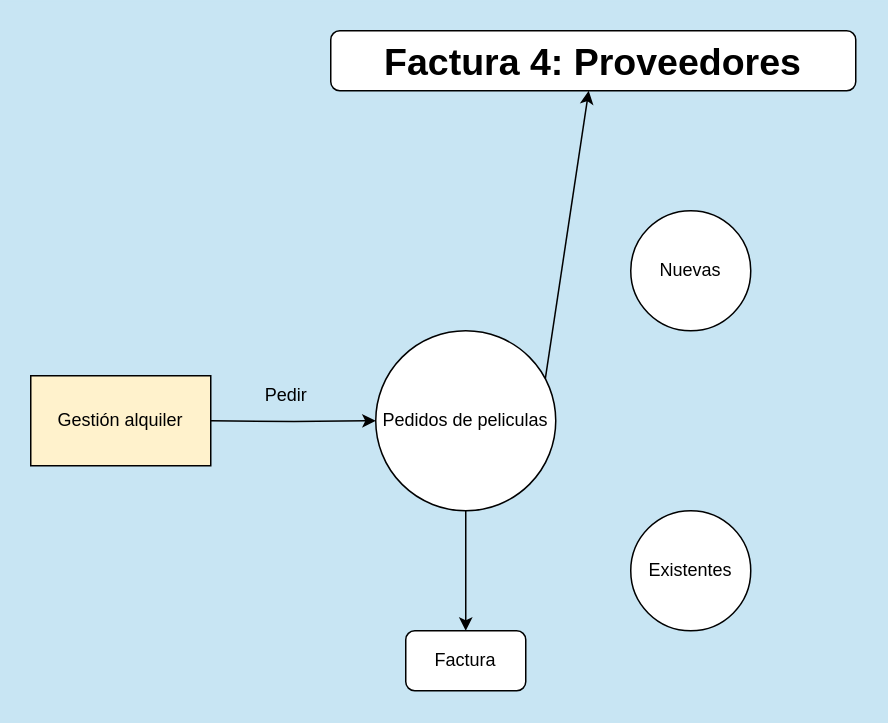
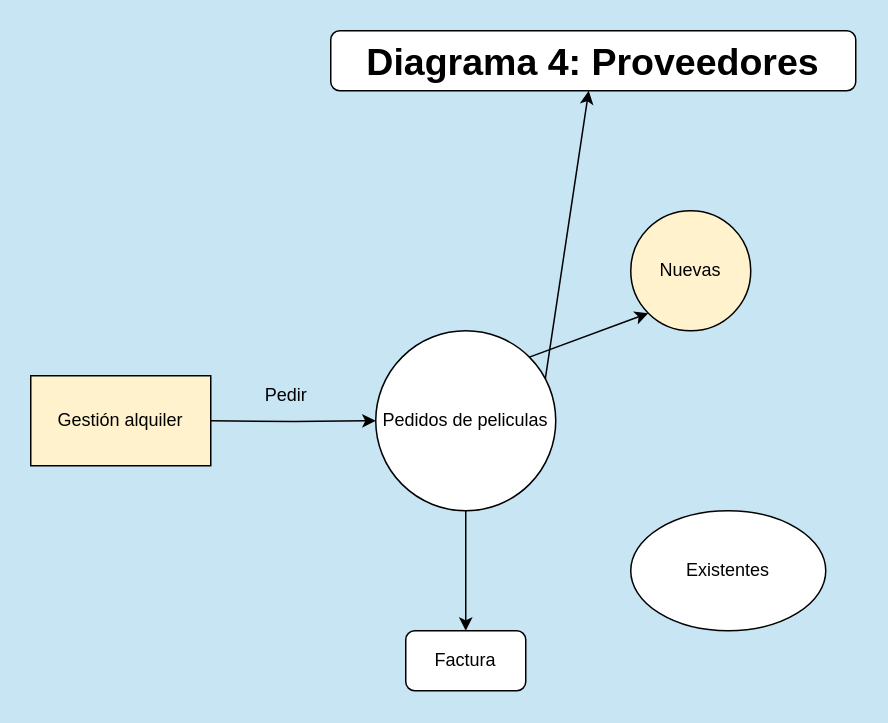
(593, 61) -> (593, 61)
(691, 271) -> (691, 271)
none -> (584, 337)
(691, 571) -> (728, 571)
